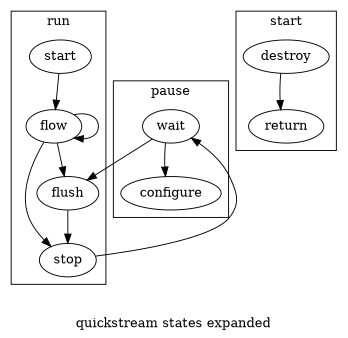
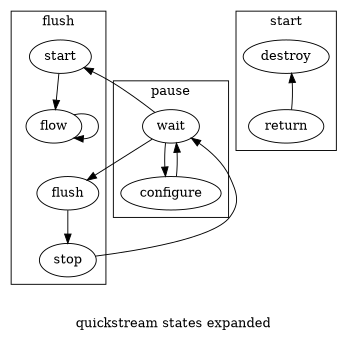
(59, 22) -> (59, 22)
(280, 87) -> (292, 96)
none -> (125, 90)
(60, 155) -> none
none -> (177, 164)
(26, 192) -> none
